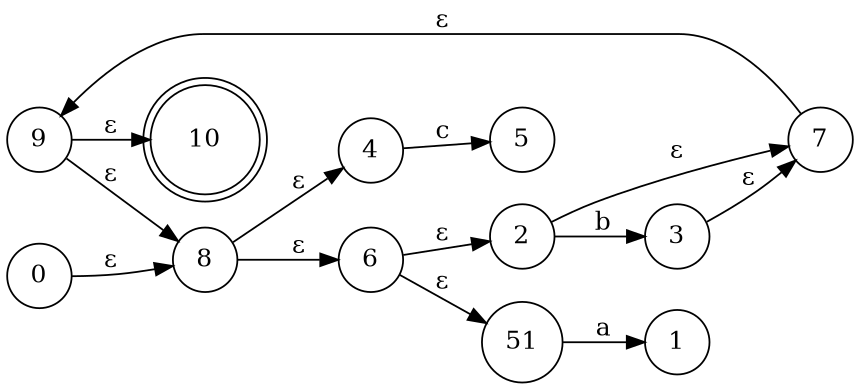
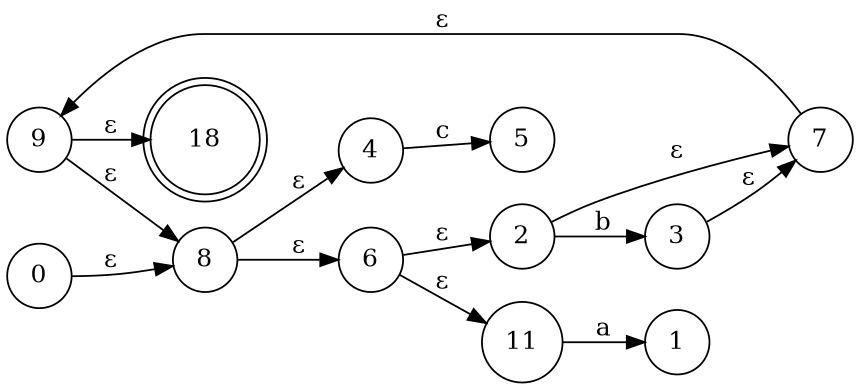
(205, 140) -> (205, 140)
(522, 342) -> (522, 342)
